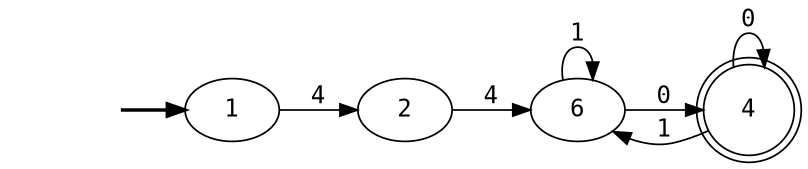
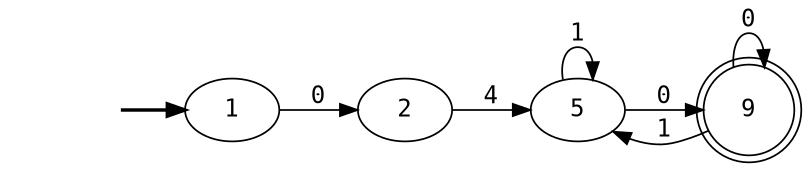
(319, 97) -> (319, 97)
(578, 110) -> (578, 110)
(749, 110) -> (749, 110)
